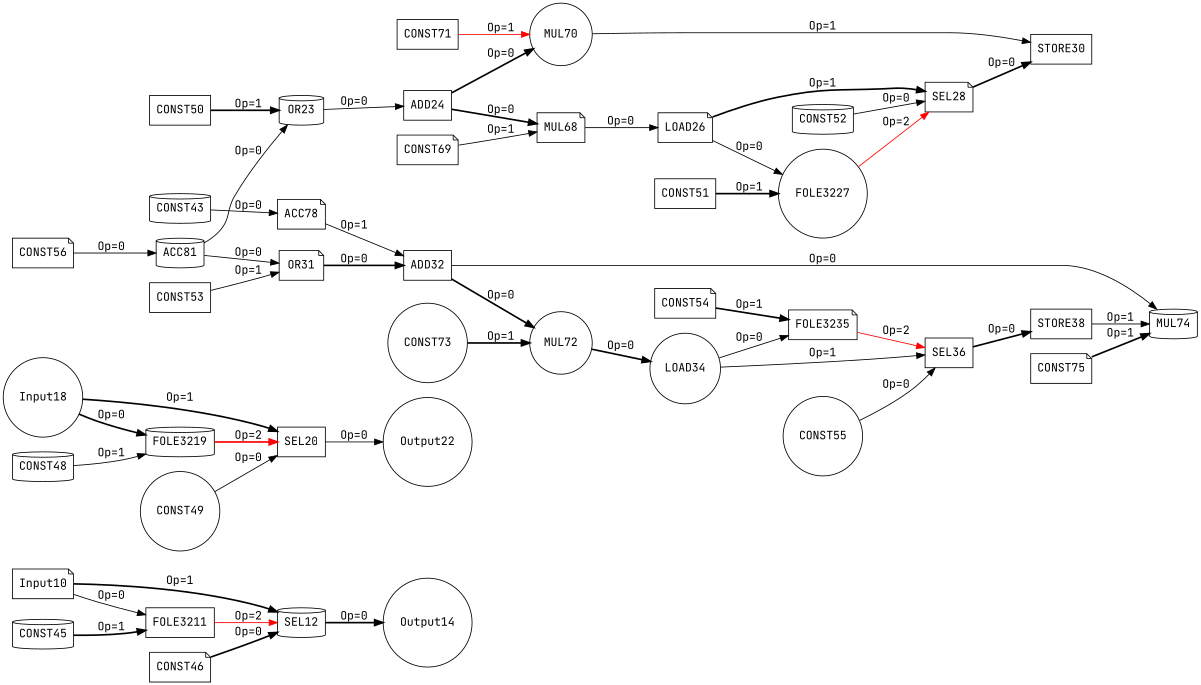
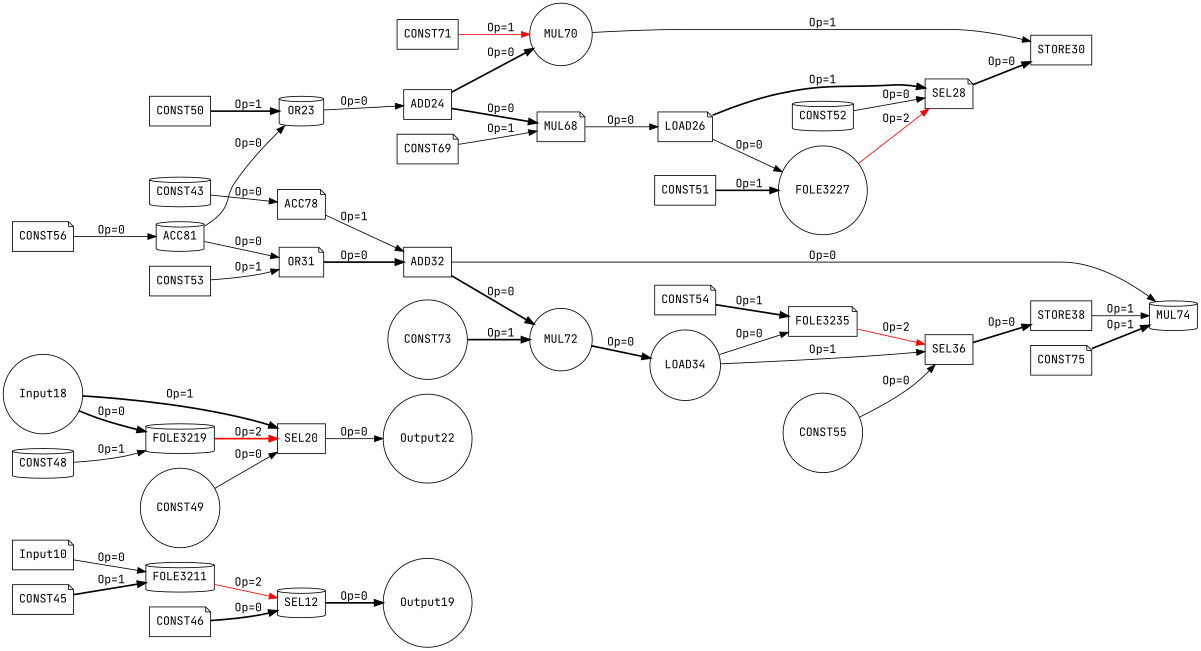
(172, 590) -> none
(180, 623) -> (180, 577)
(428, 623) -> (428, 603)
(43, 634) -> (43, 600)
